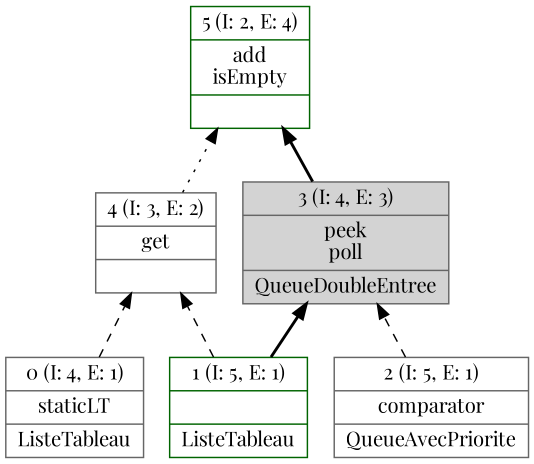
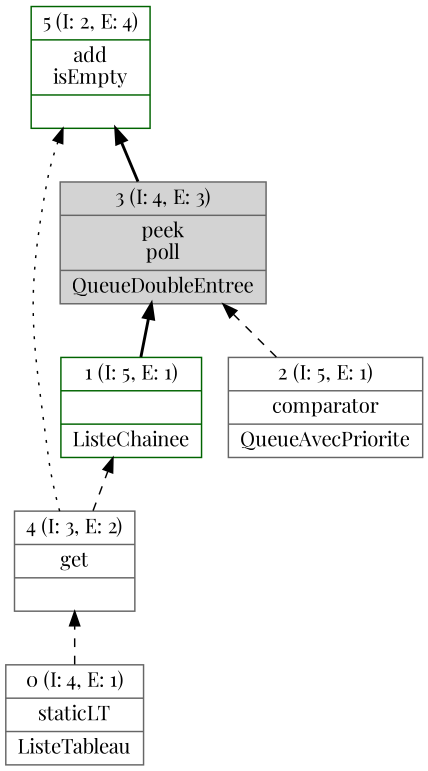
(201, 332) -> (100, 491)
(239, 440) -> (131, 440)
